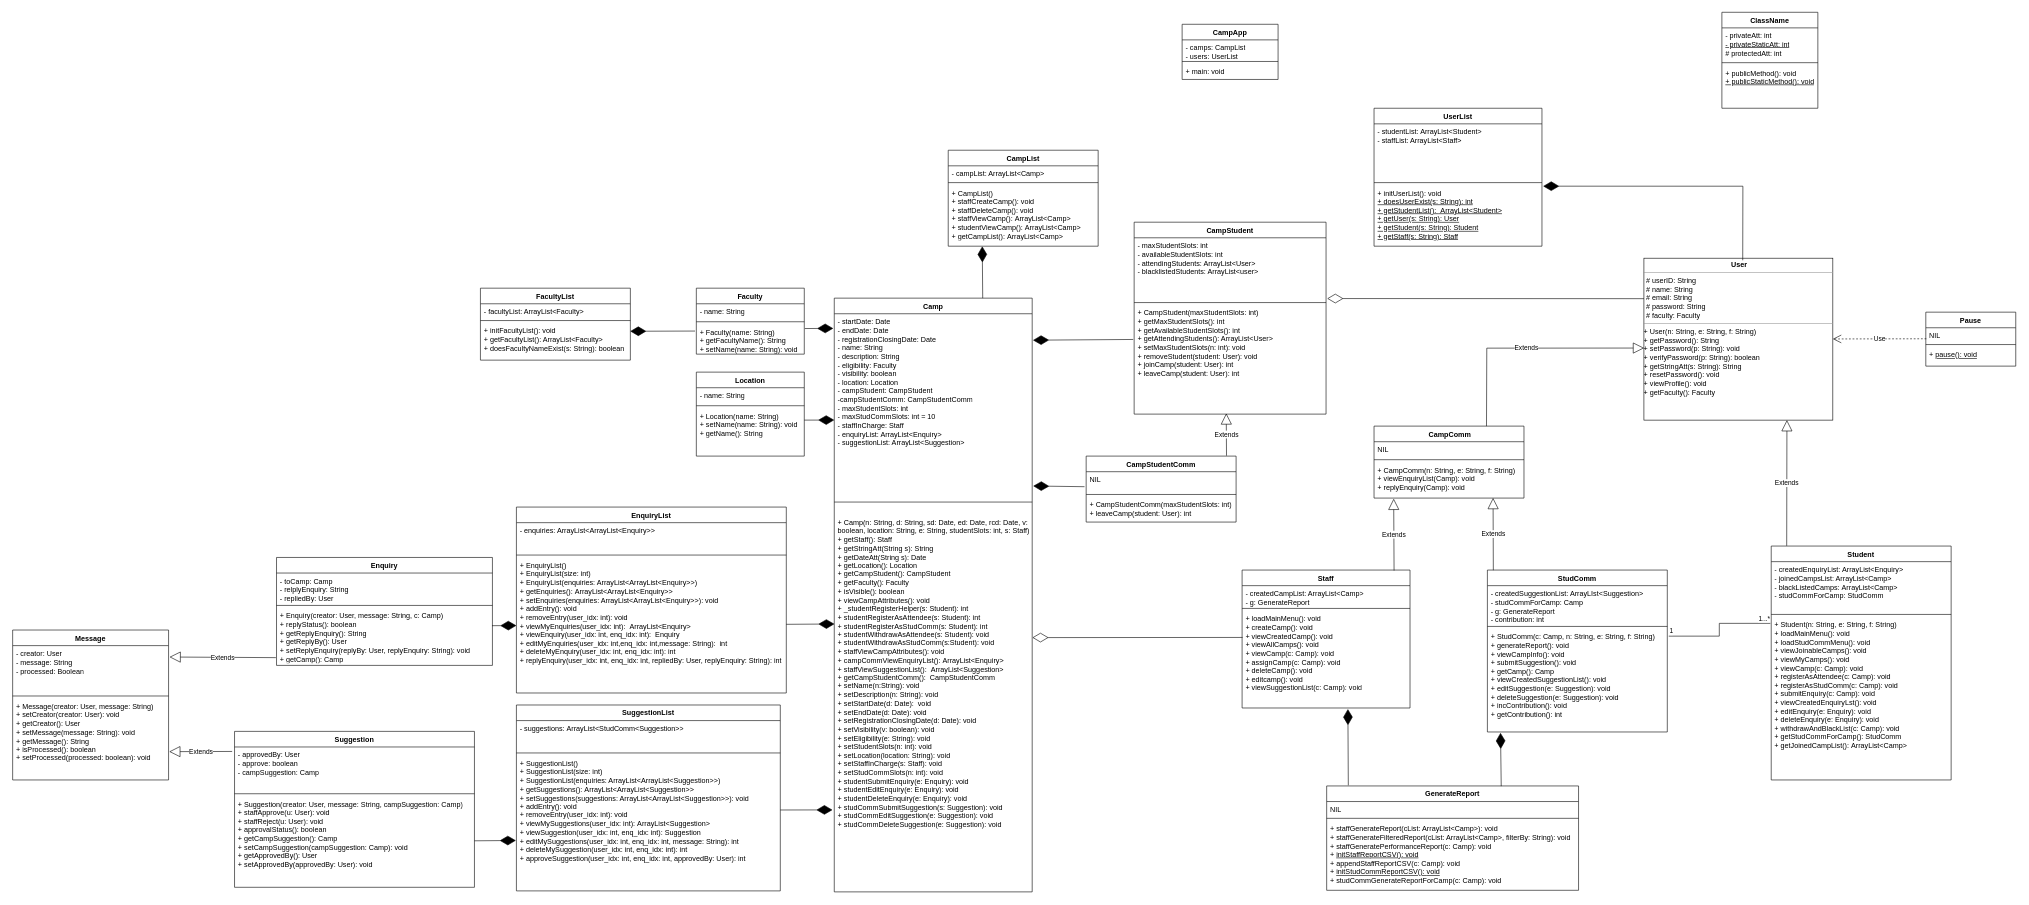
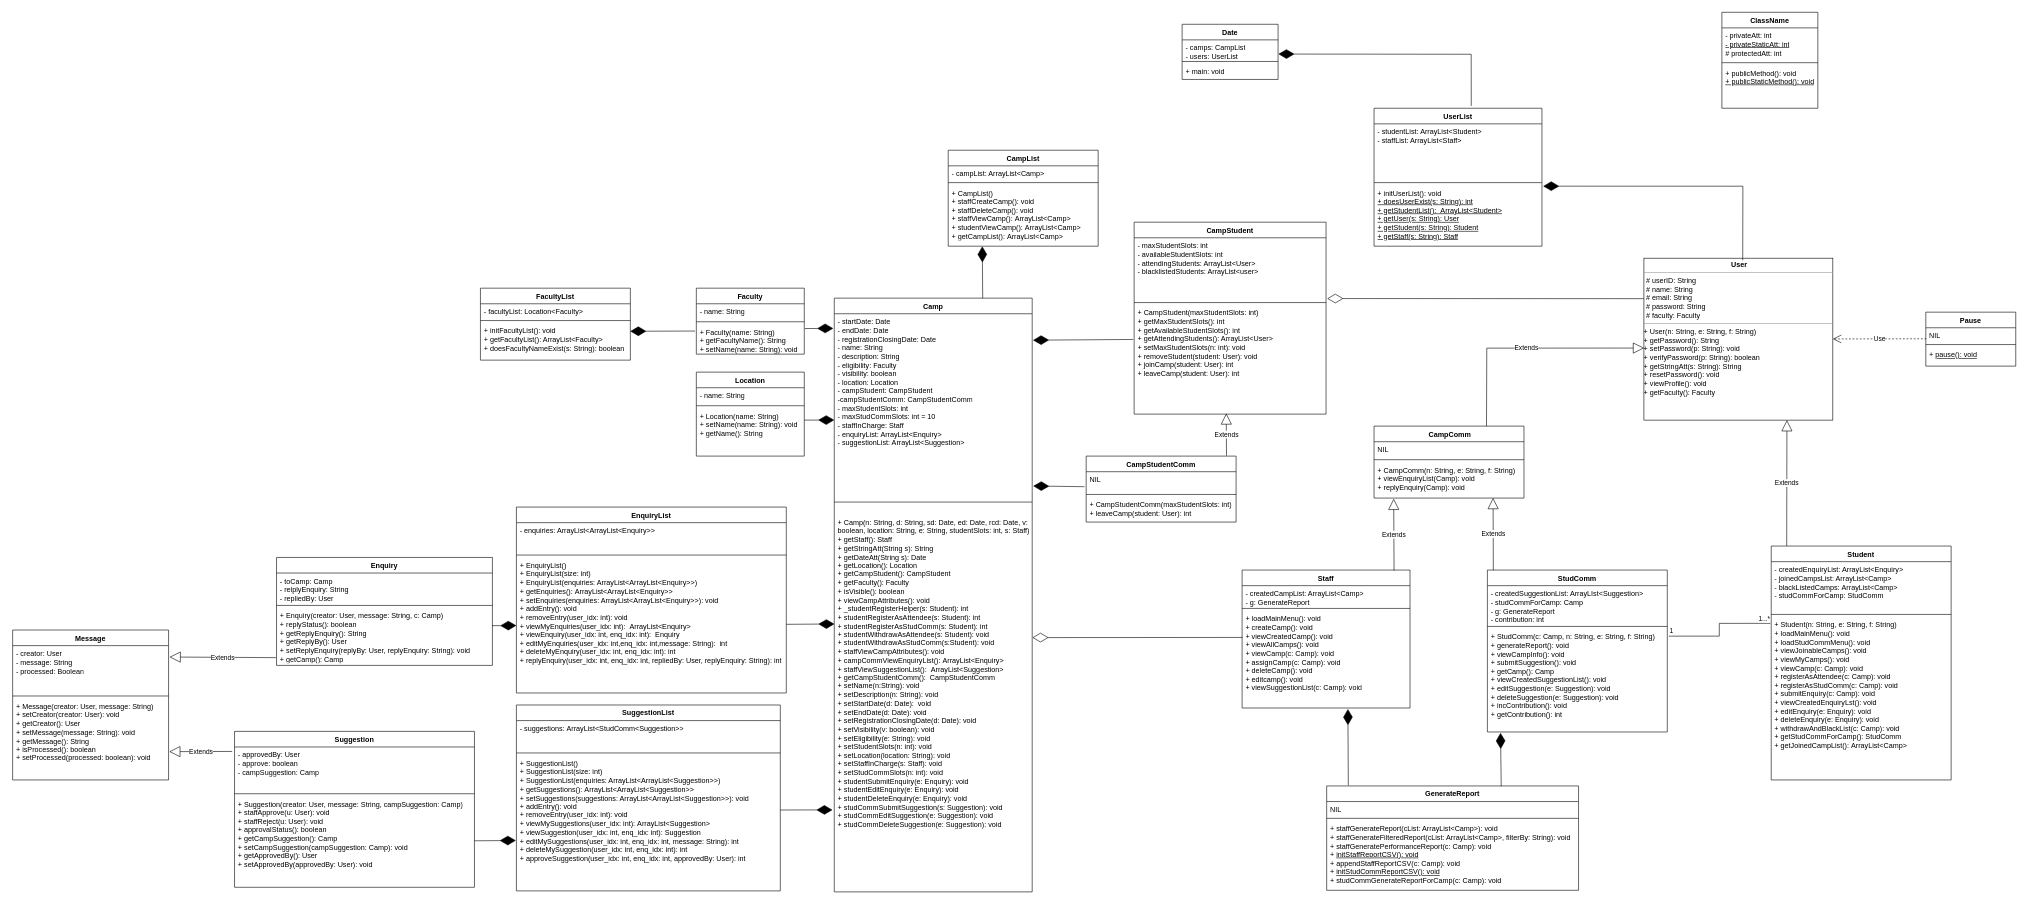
(1230, 33) -> (1230, 33)
none -> (1472, 54)
(544, 312) -> (542, 312)
